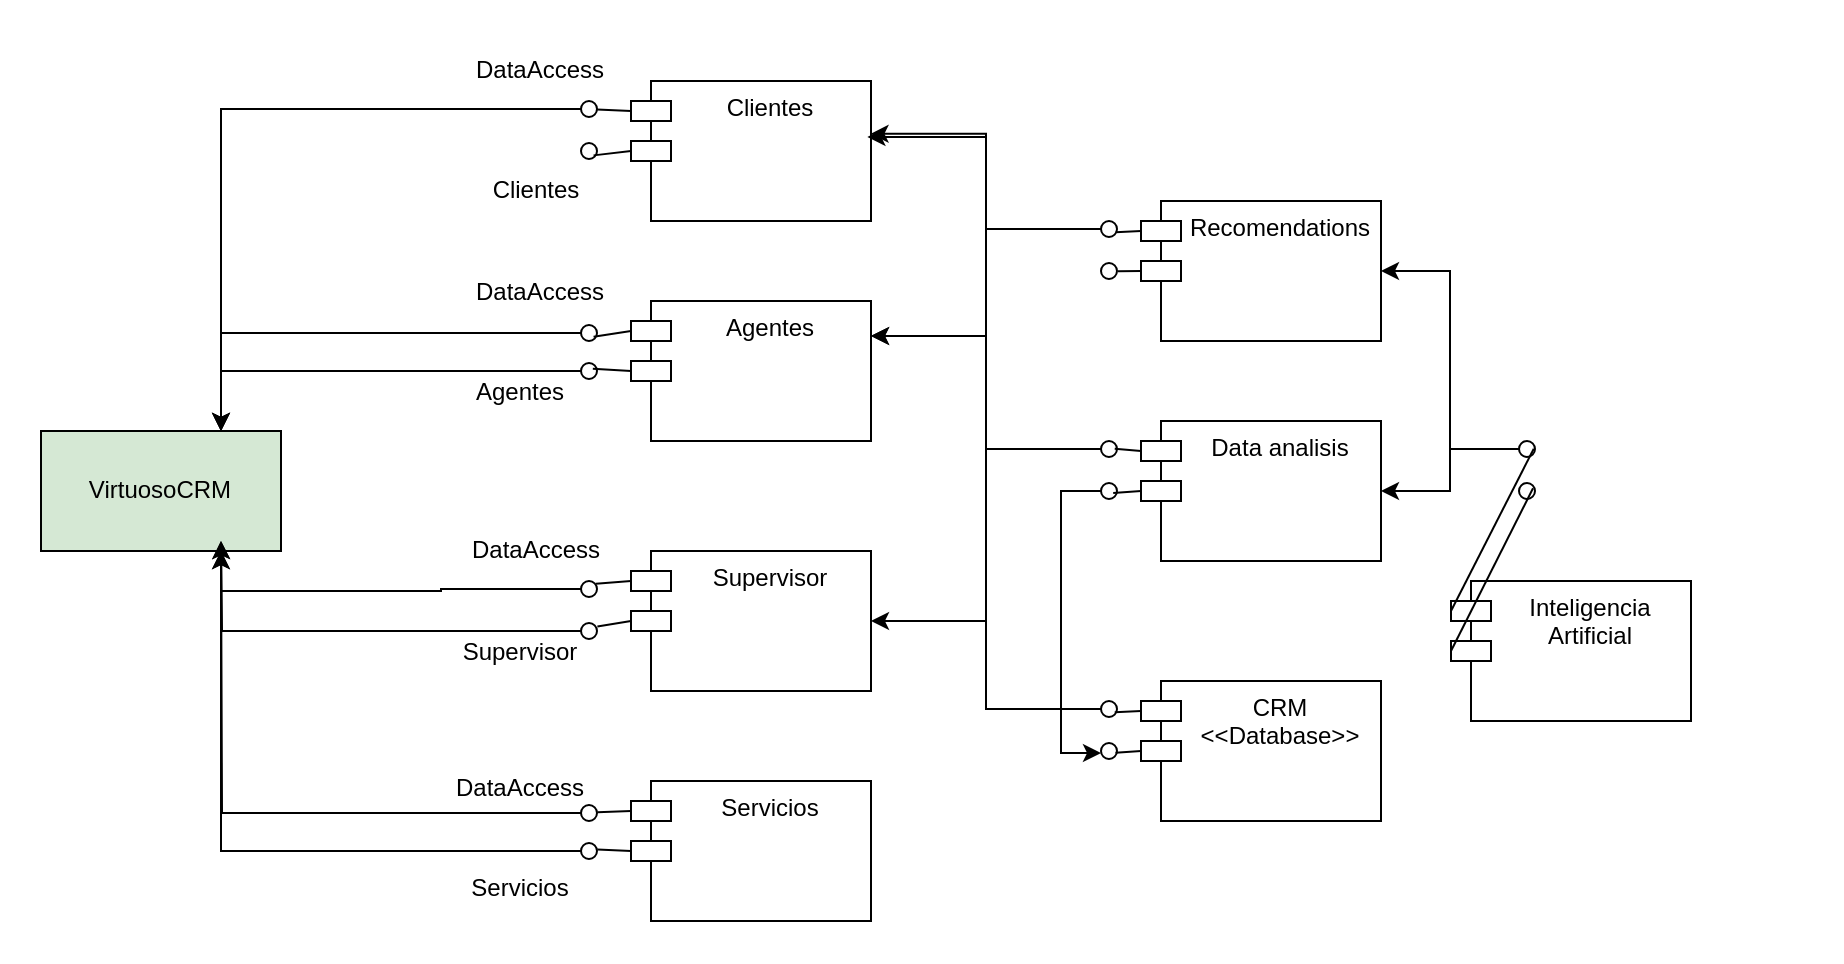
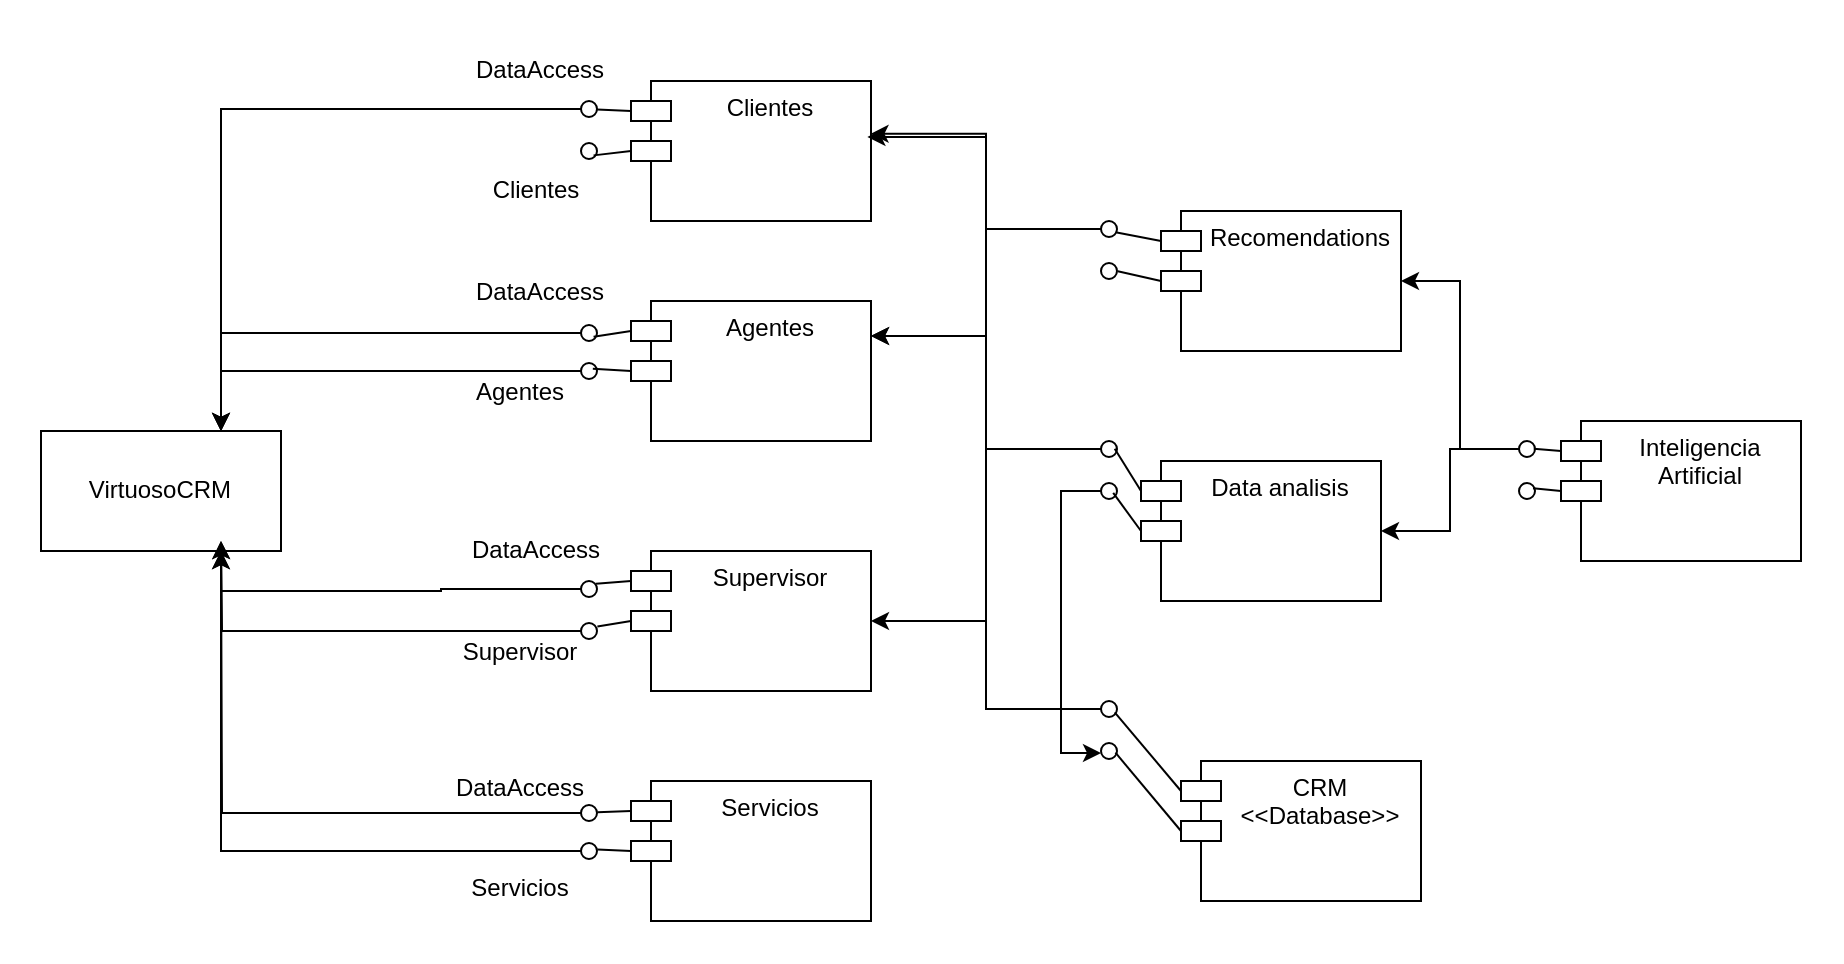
(1261, 271) -> (1281, 281)
(161, 491) -> (161, 491)
(1261, 491) -> (1261, 531)
(1571, 651) -> (1681, 491)
(1261, 751) -> (1301, 831)
